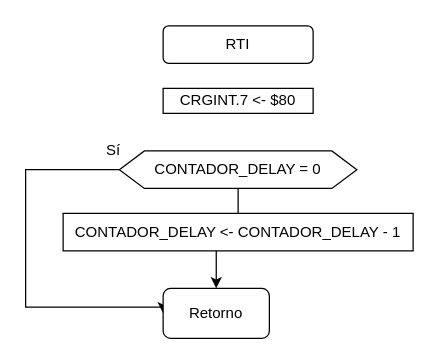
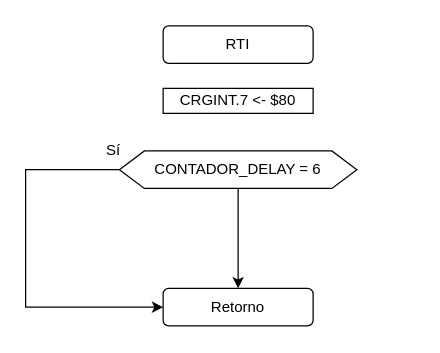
(238, 169) -> (238, 169)
(238, 232) -> none
(216, 313) -> (238, 307)
